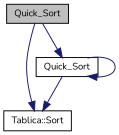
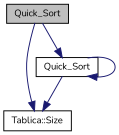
(38, 121) -> (38, 121)
